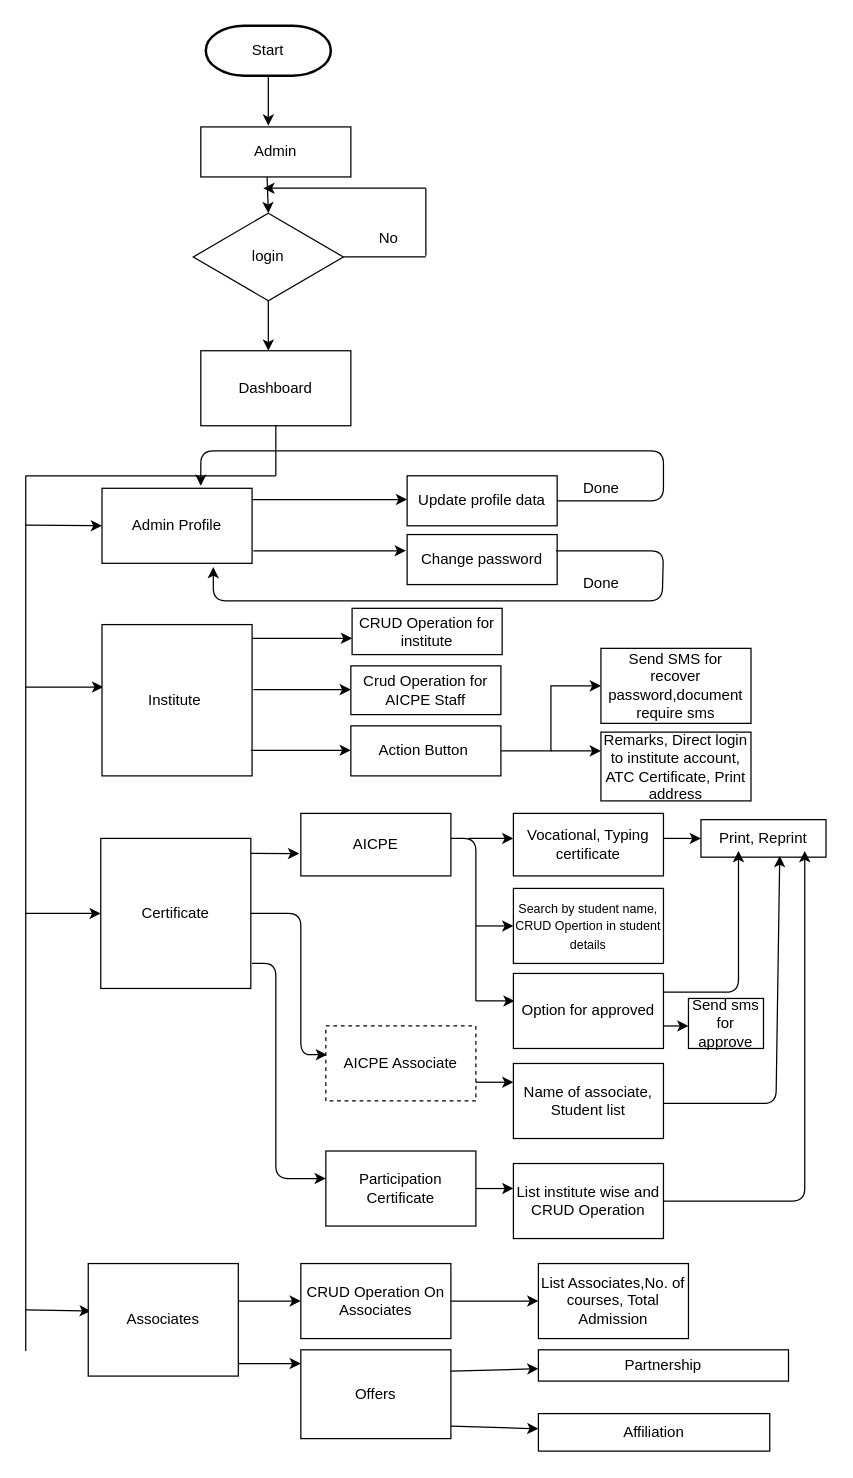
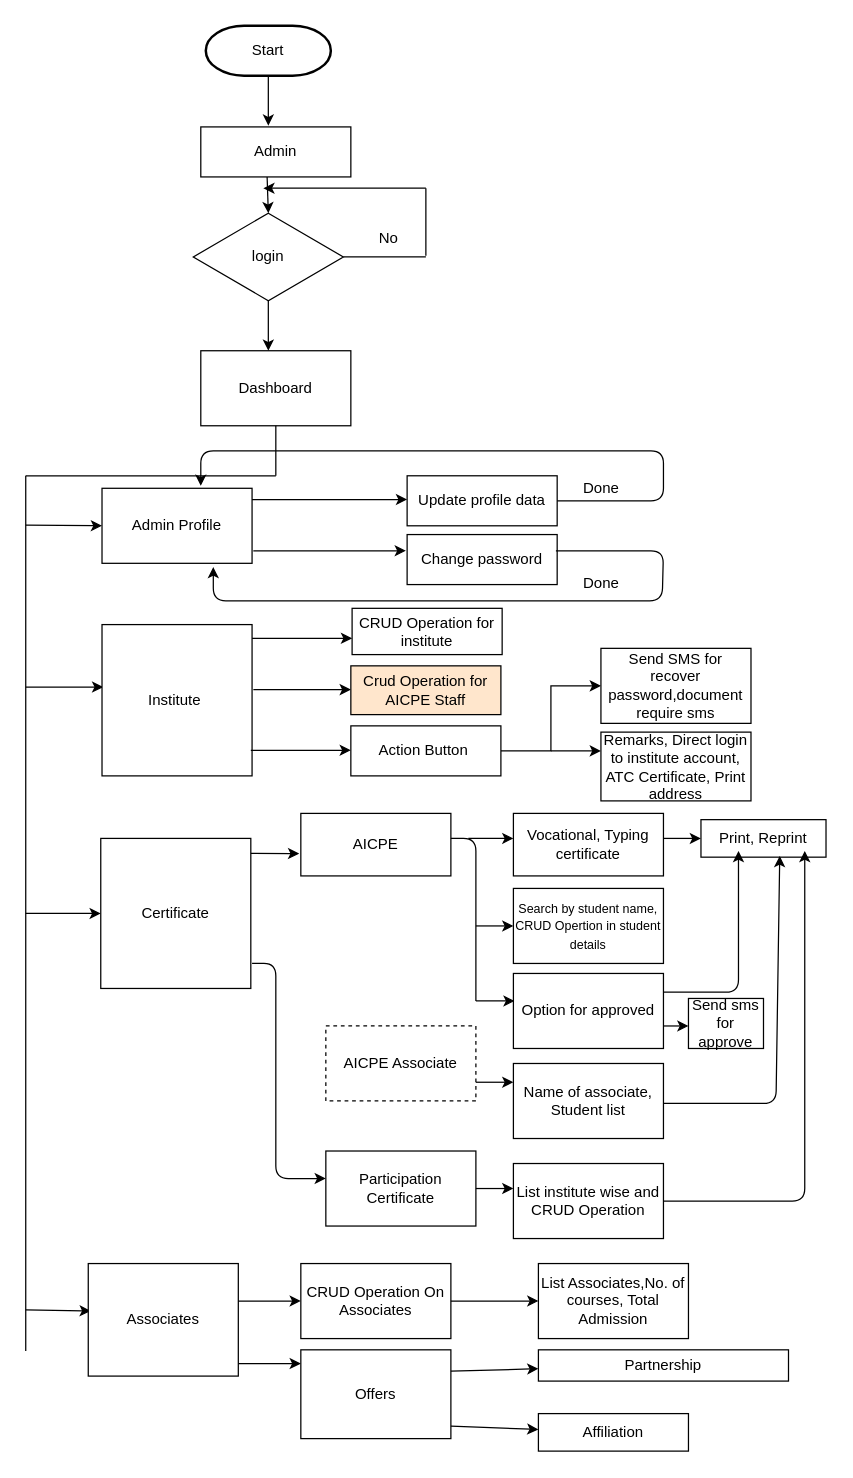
(426, 690) -> (426, 690)
(301, 969) -> none
(654, 1432) -> (613, 1432)
